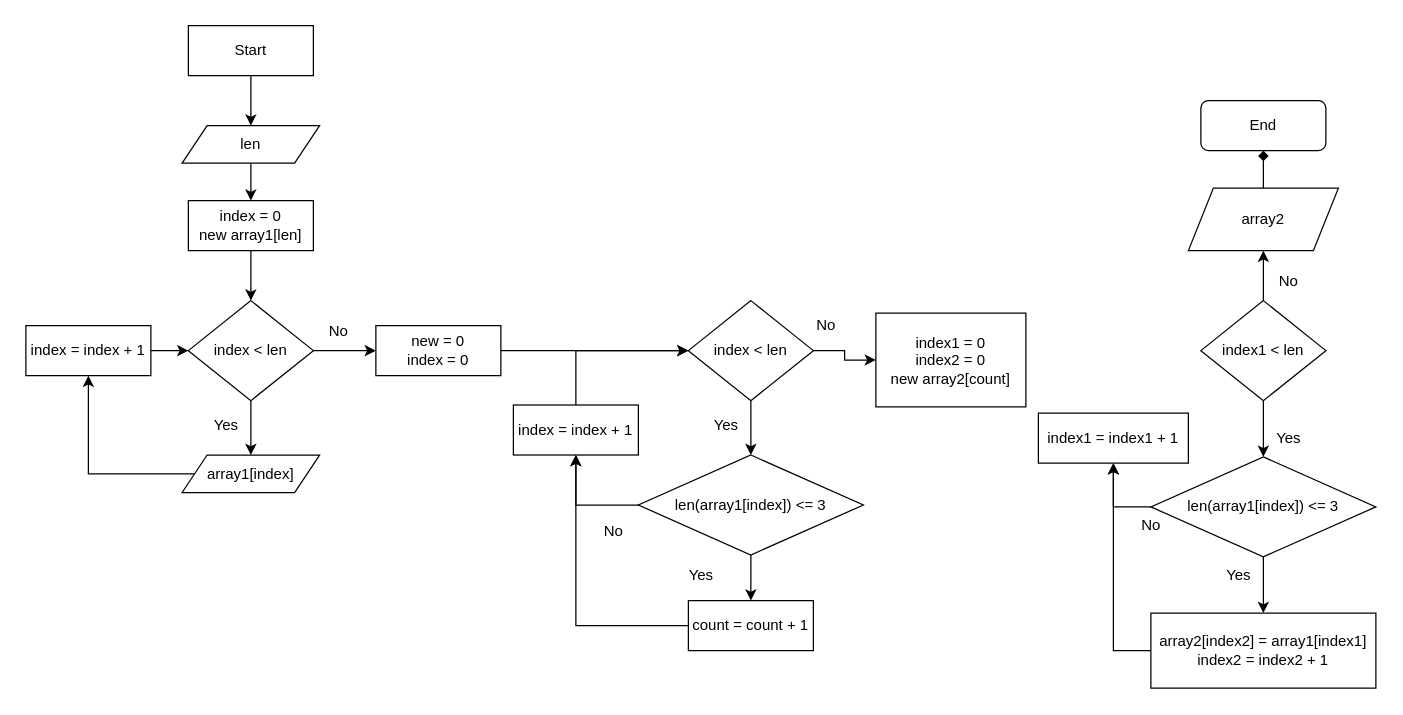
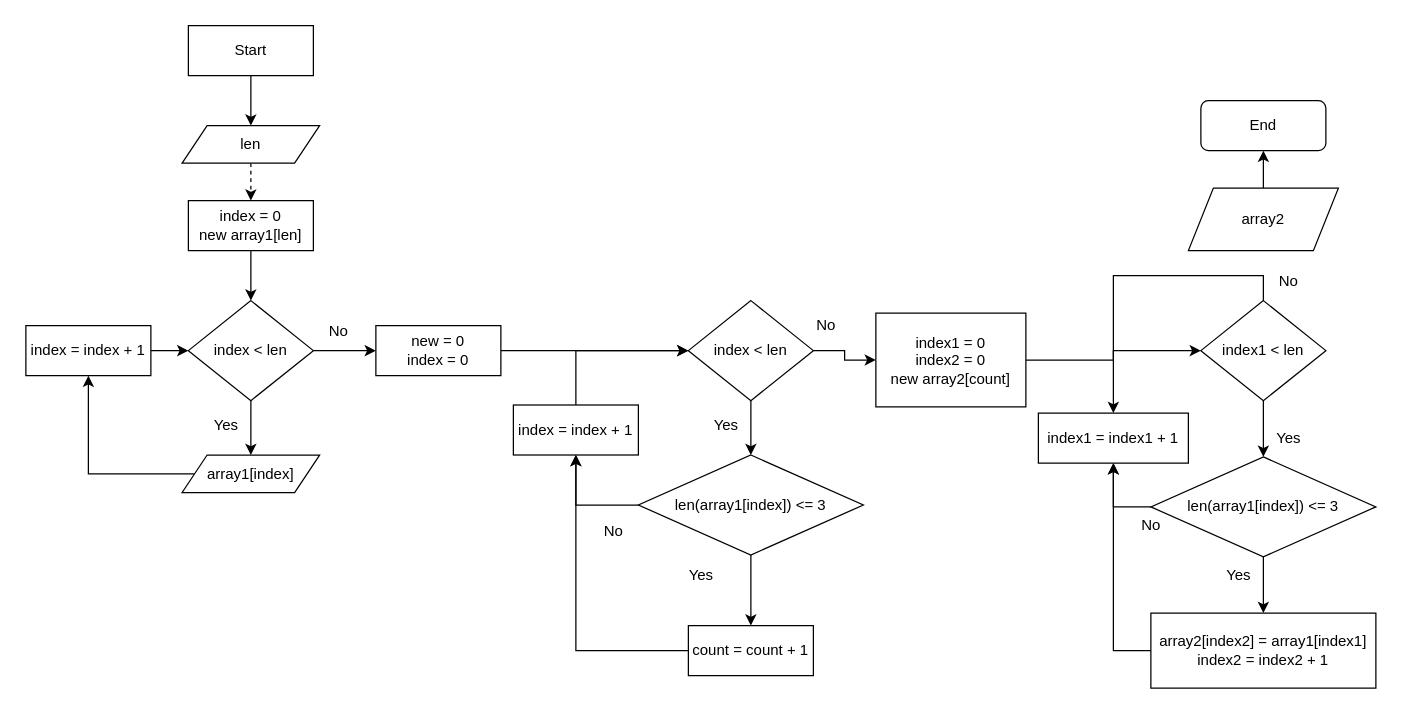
(1263, 161) -> (1263, 161)
(251, 178) -> (251, 178)
(1263, 268) -> (1153, 276)
none -> (1068, 360)
(751, 626) -> (751, 651)
